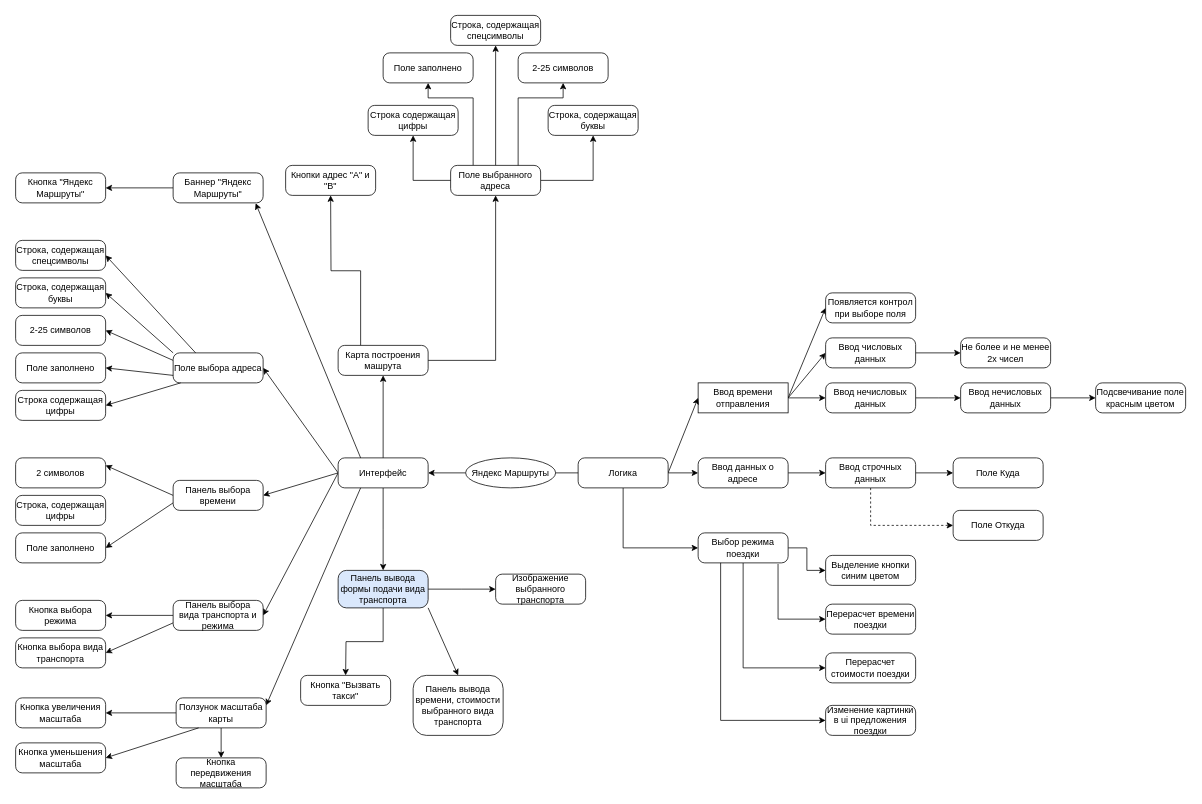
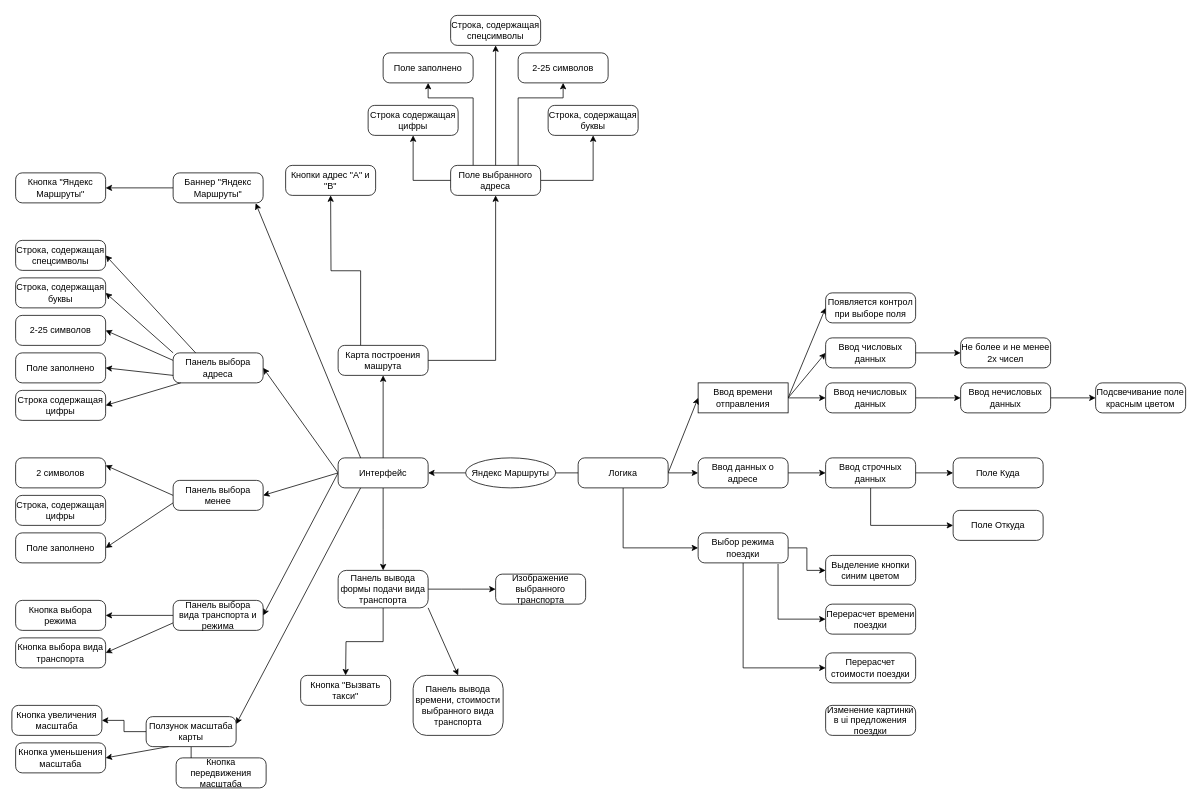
(218, 368) -> (218, 368)
(218, 495) -> (218, 495)
(890, 525) -> (890, 525)
(383, 589) -> (383, 589)
(720, 691) -> none
(60, 713) -> (57, 720)
(221, 713) -> (191, 732)
